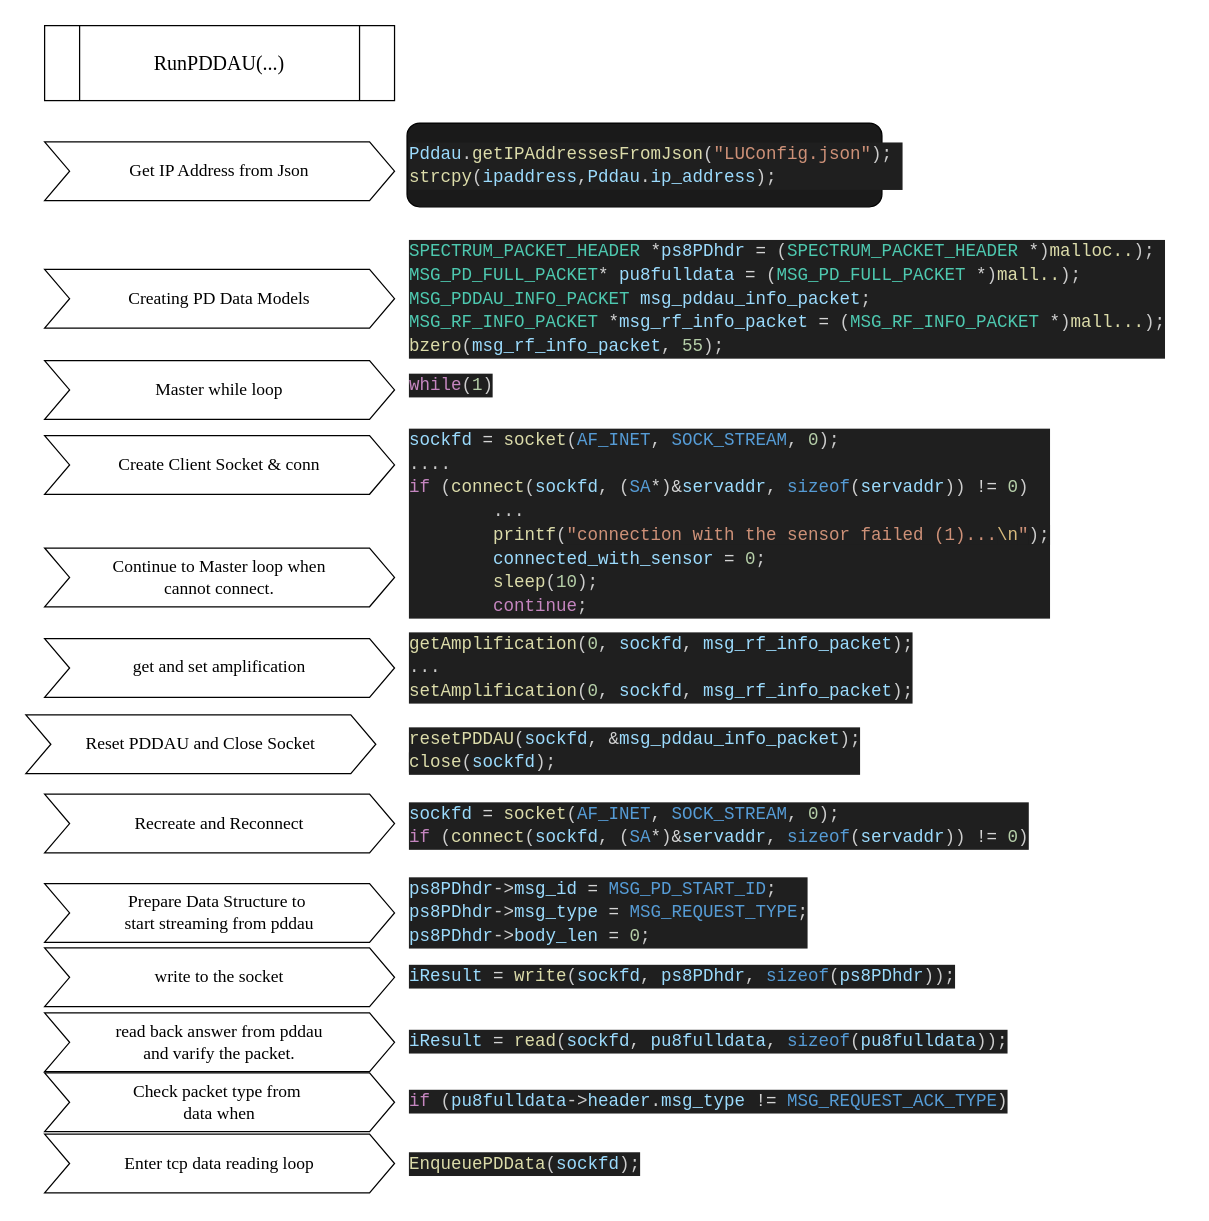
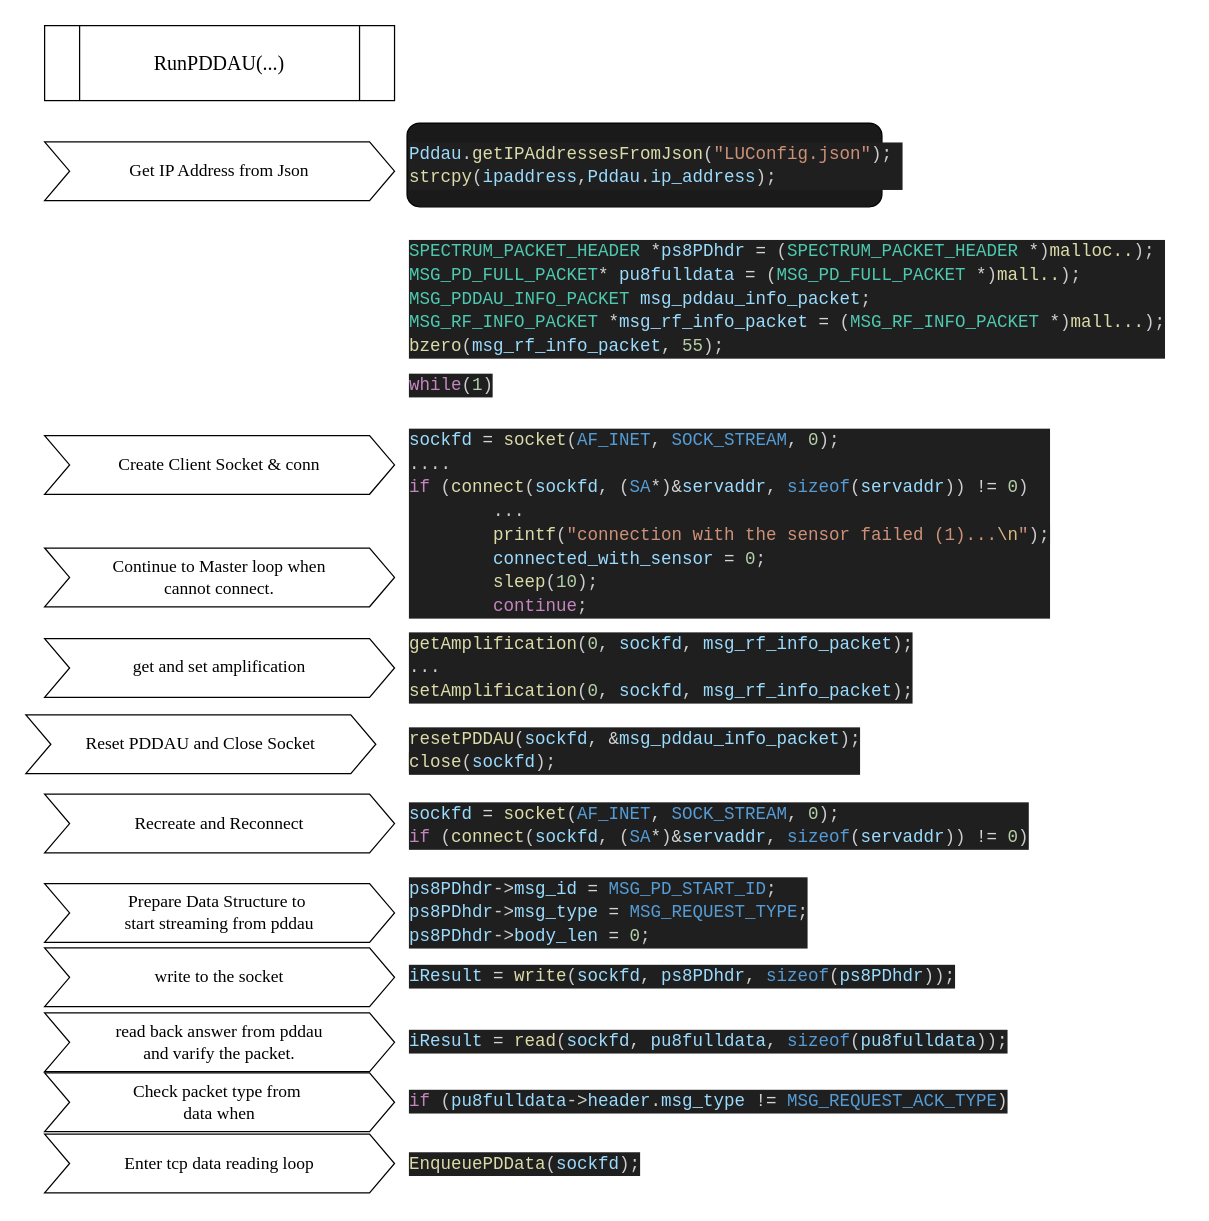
(219, 299) -> none
(219, 390) -> none
